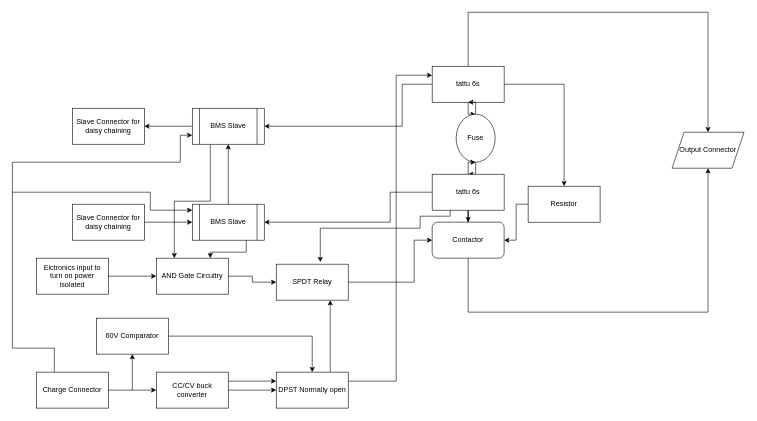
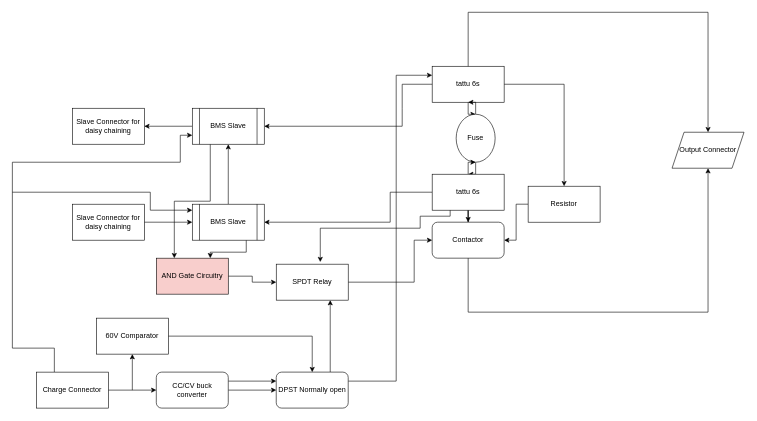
(72, 276) -> none
(150, 276) -> none
(192, 276) -> (192, 276)
(192, 390) -> (192, 390)
(312, 390) -> (312, 390)
